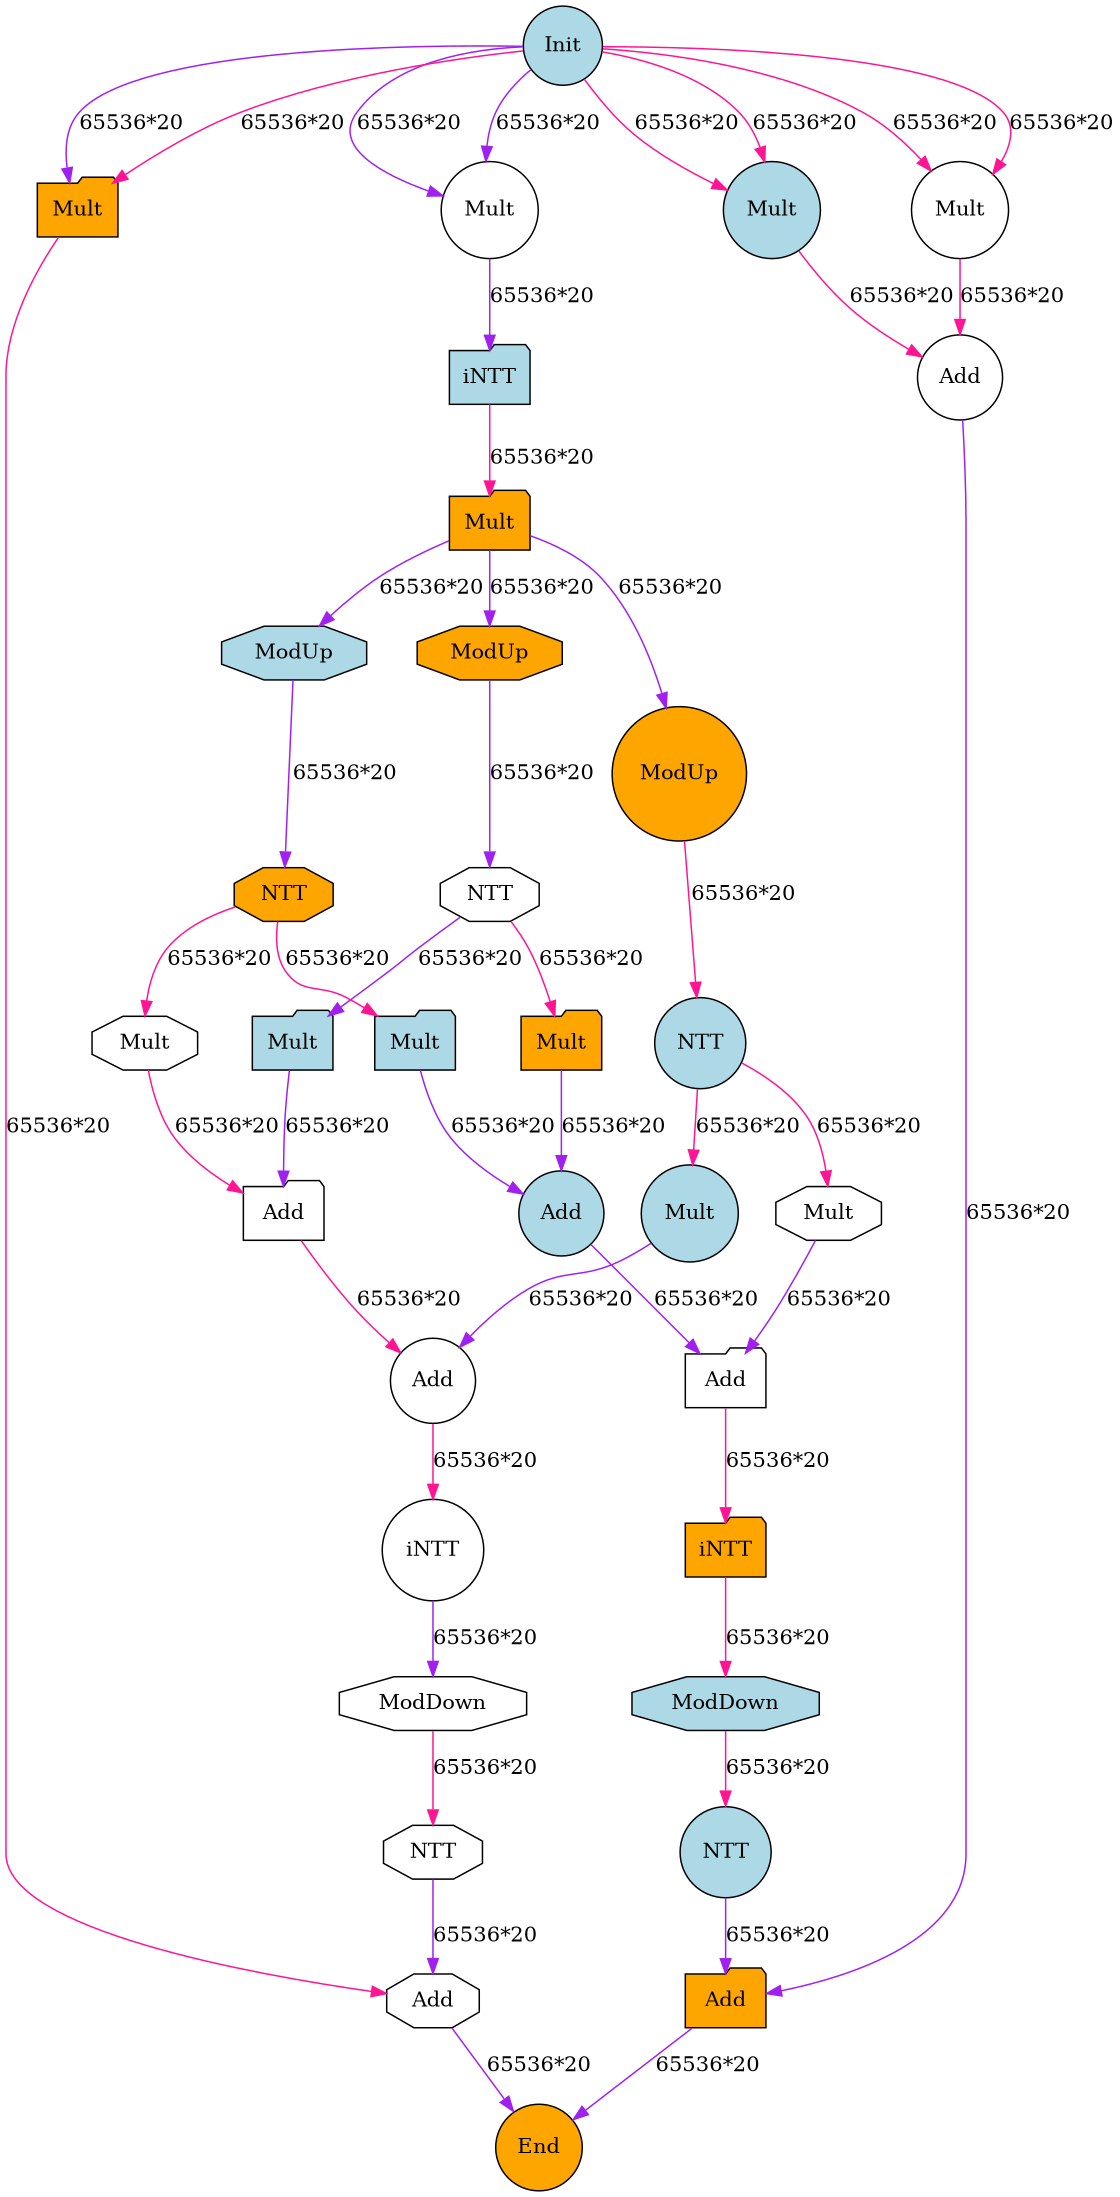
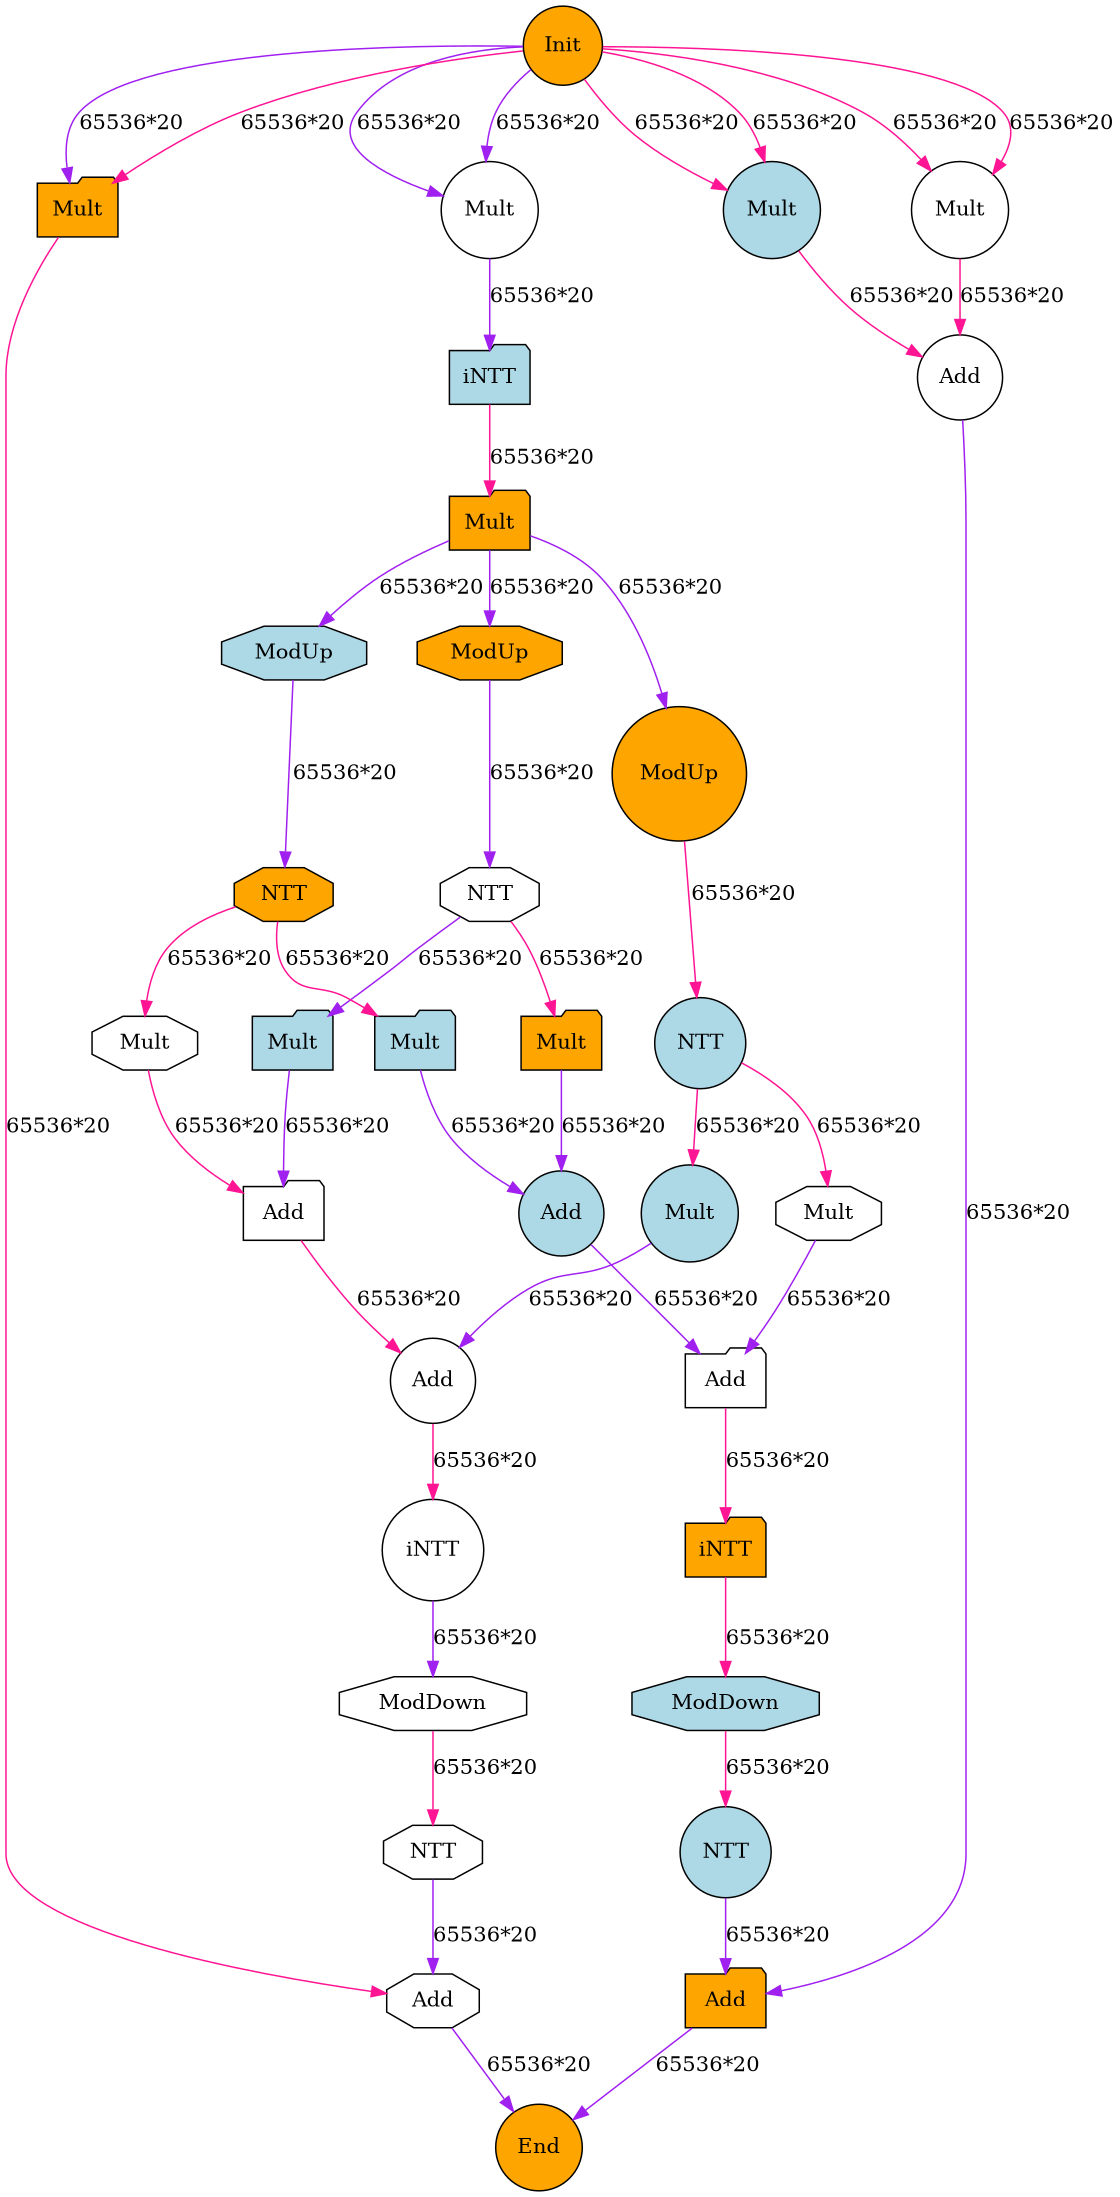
(563, 46) -> (563, 46)
